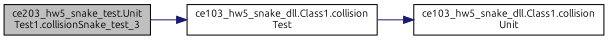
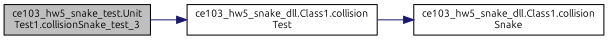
(77, 20) -> (77, 20)
(509, 20) -> (509, 20)
